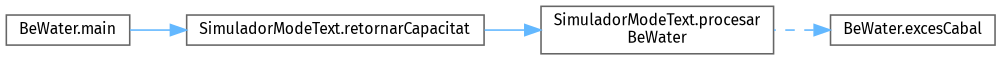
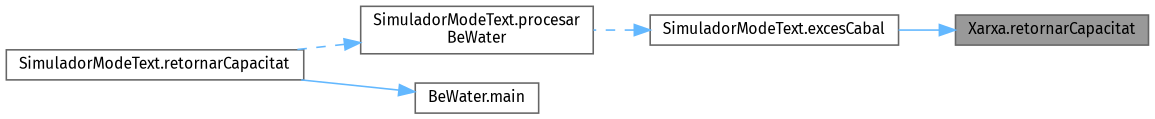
(150, 30) -> (350, 85)
(505, 30) -> (319, 47)
(913, 30) -> (774, 30)
none -> (1052, 30)
